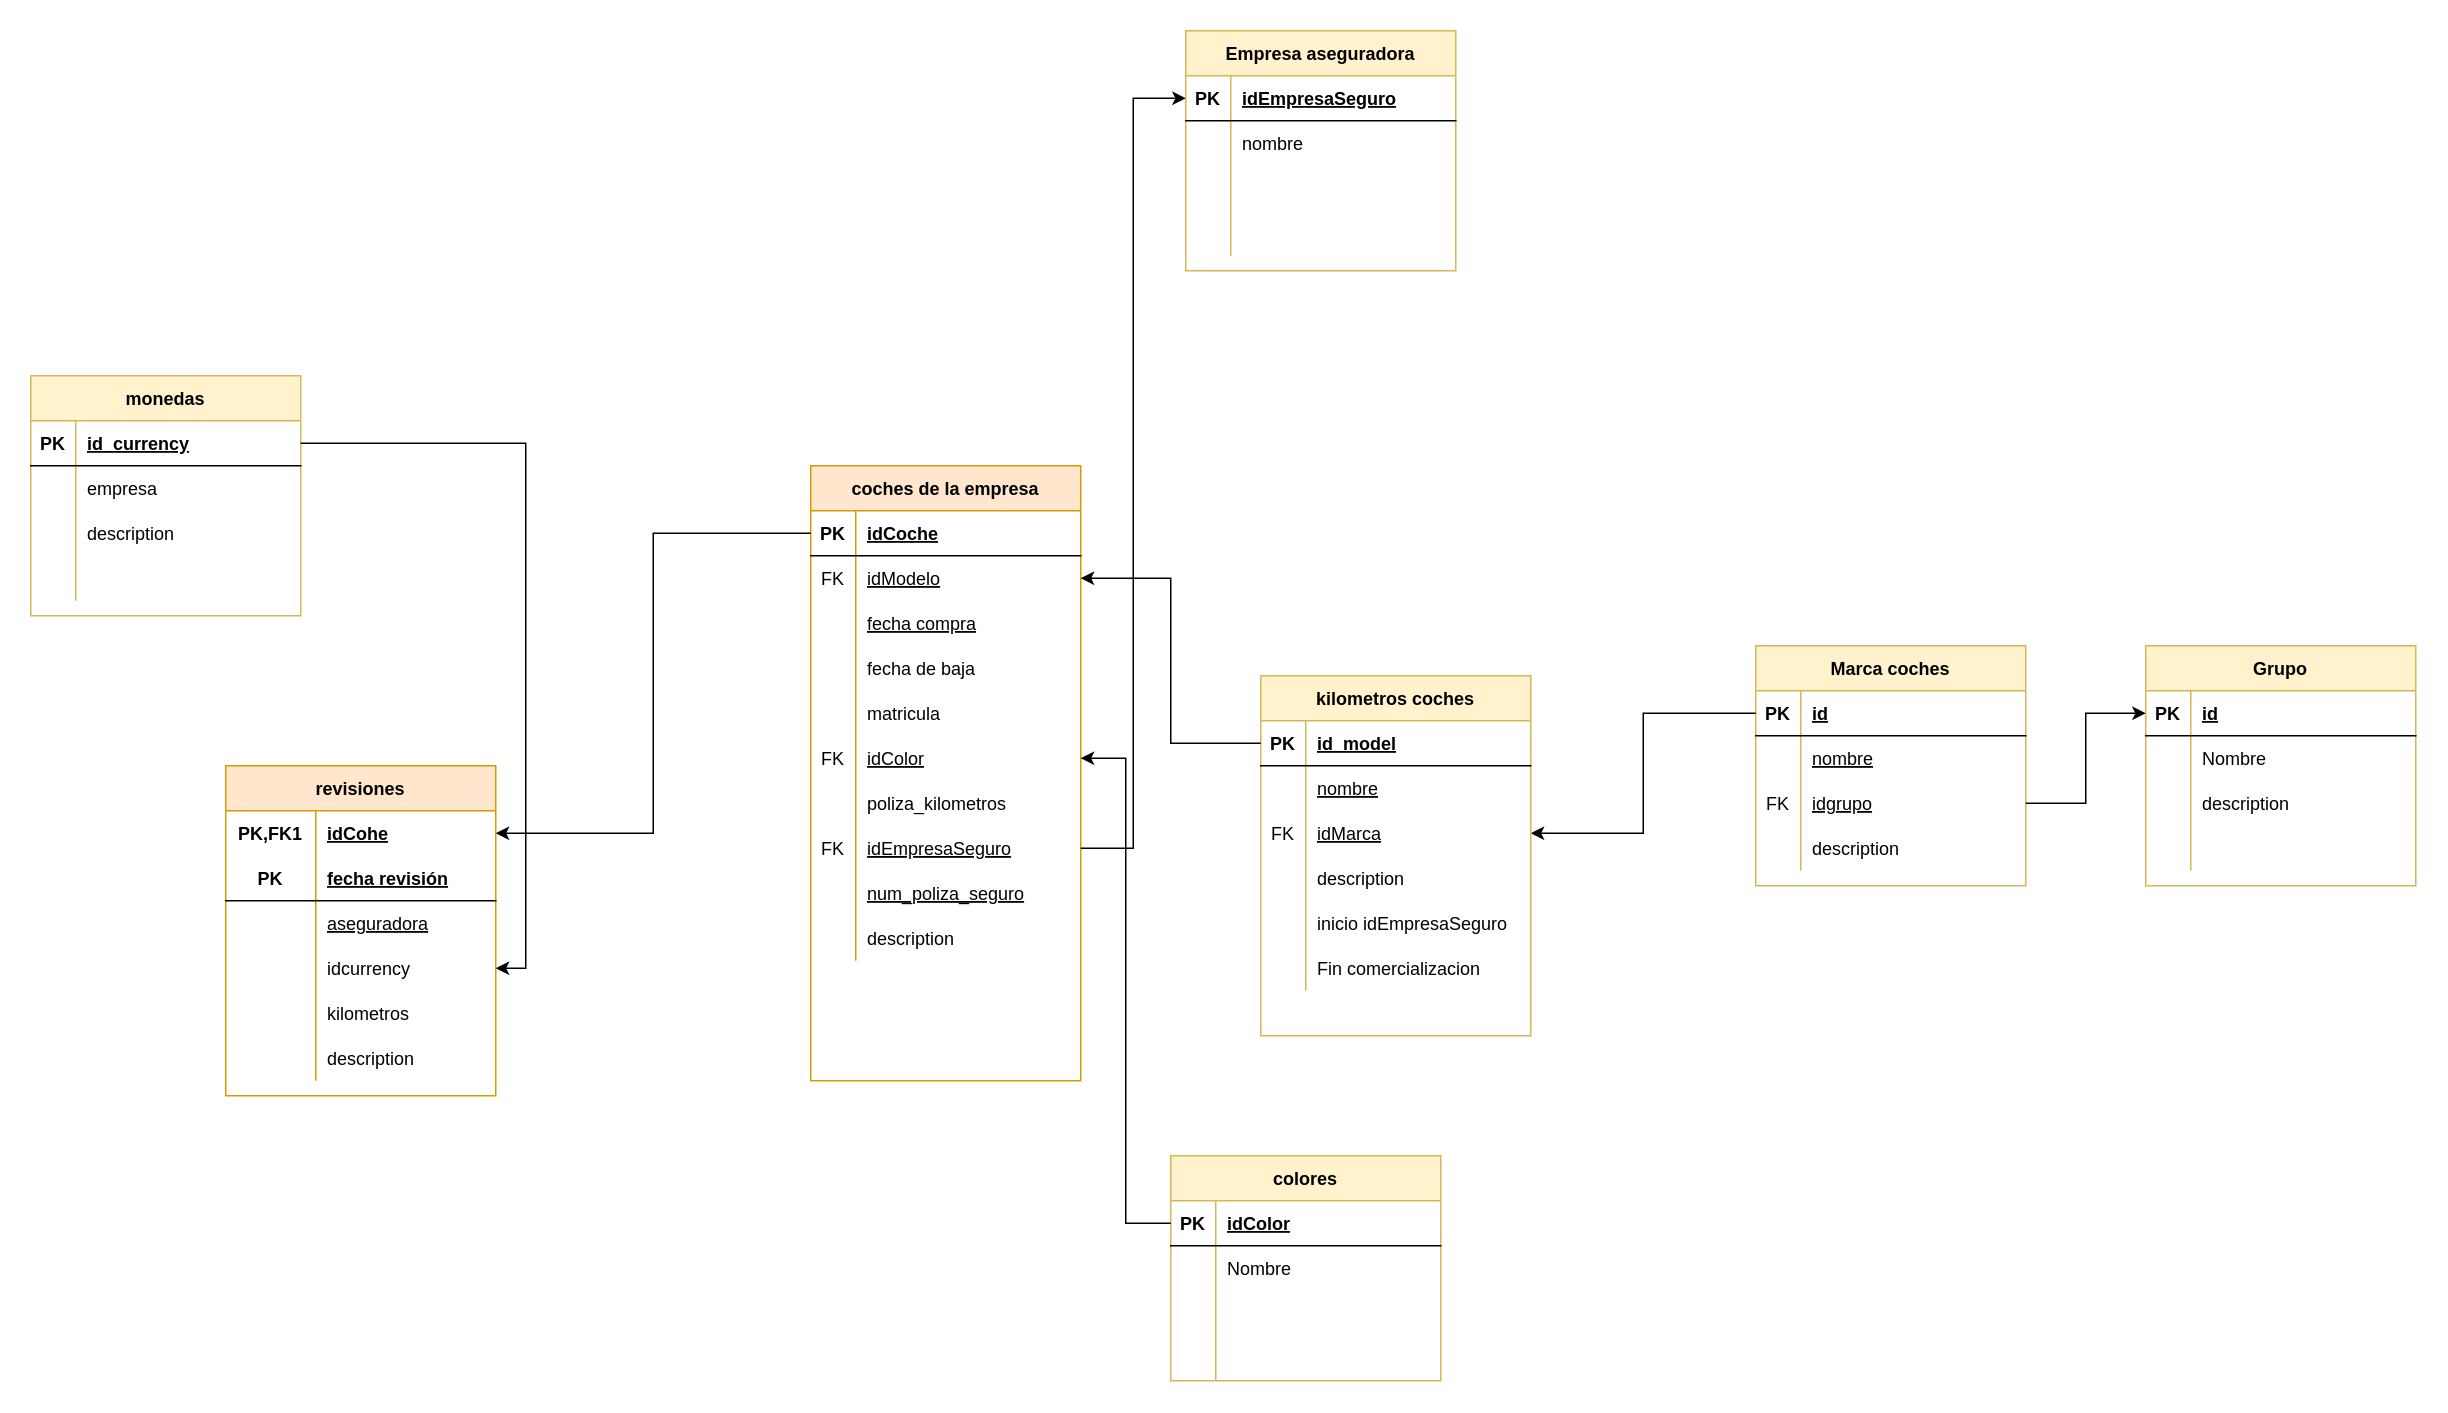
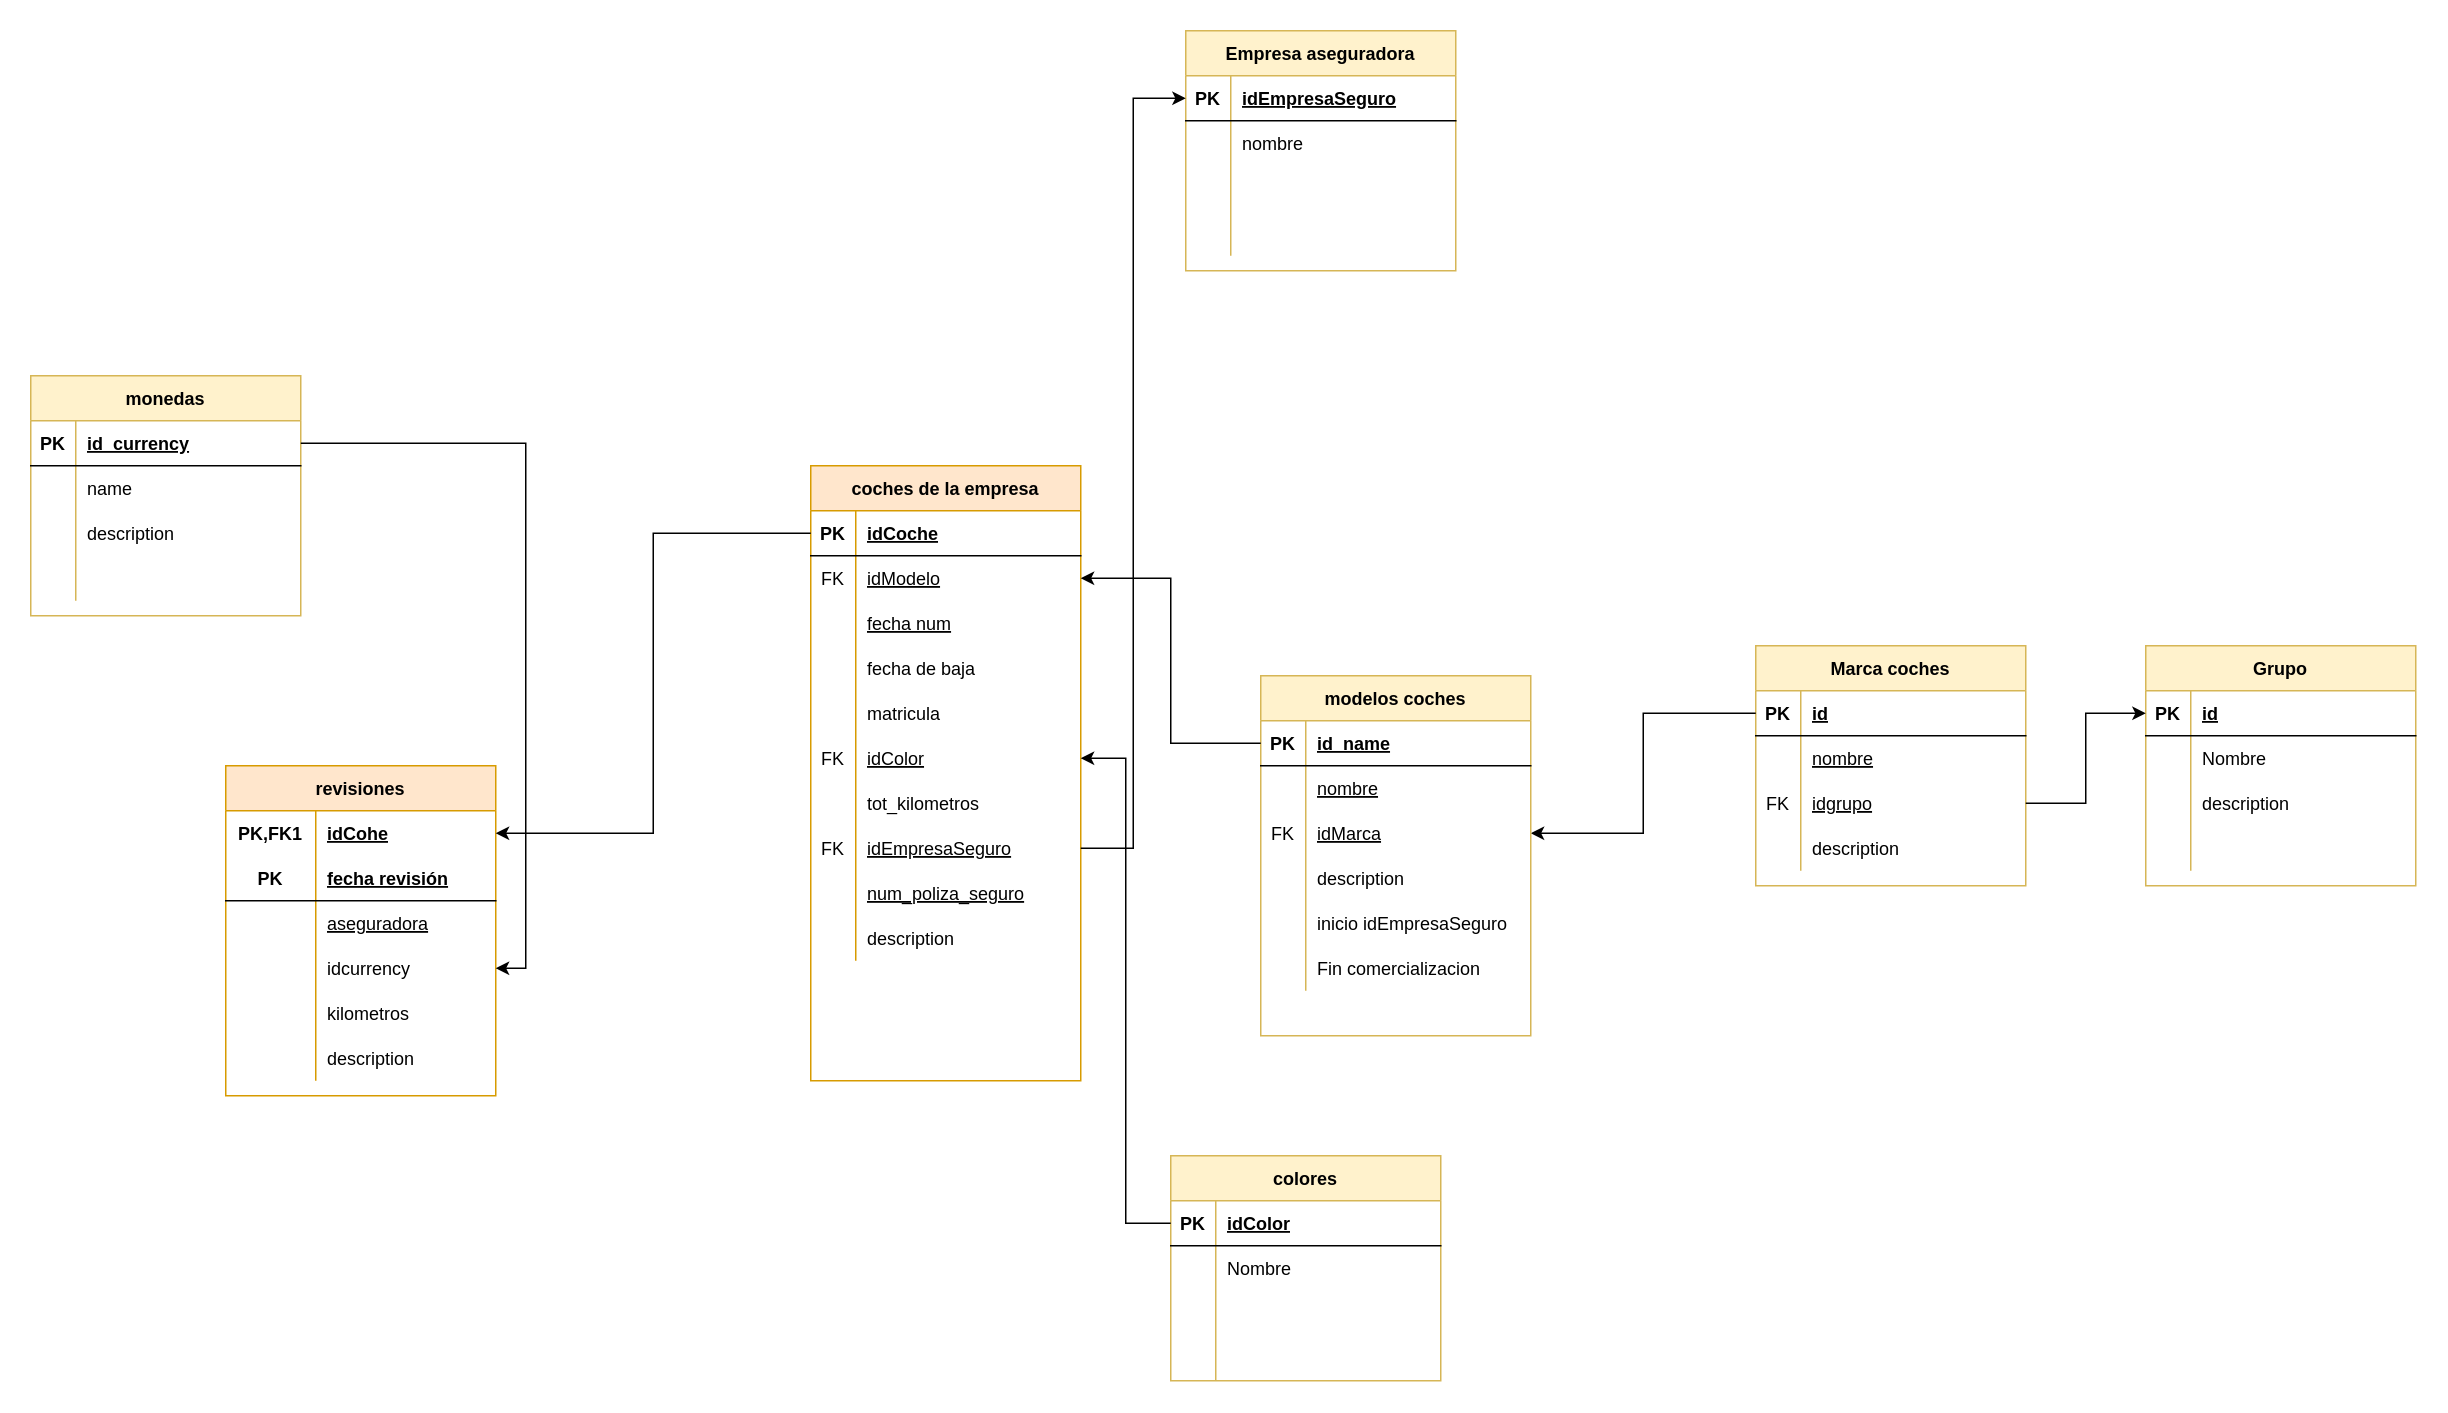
(122, 489) -> (107, 489)
(925, 624) -> (910, 624)
(1395, 699) -> (1395, 699)
(1353, 744) -> (1350, 744)
(943, 804) -> (933, 804)
